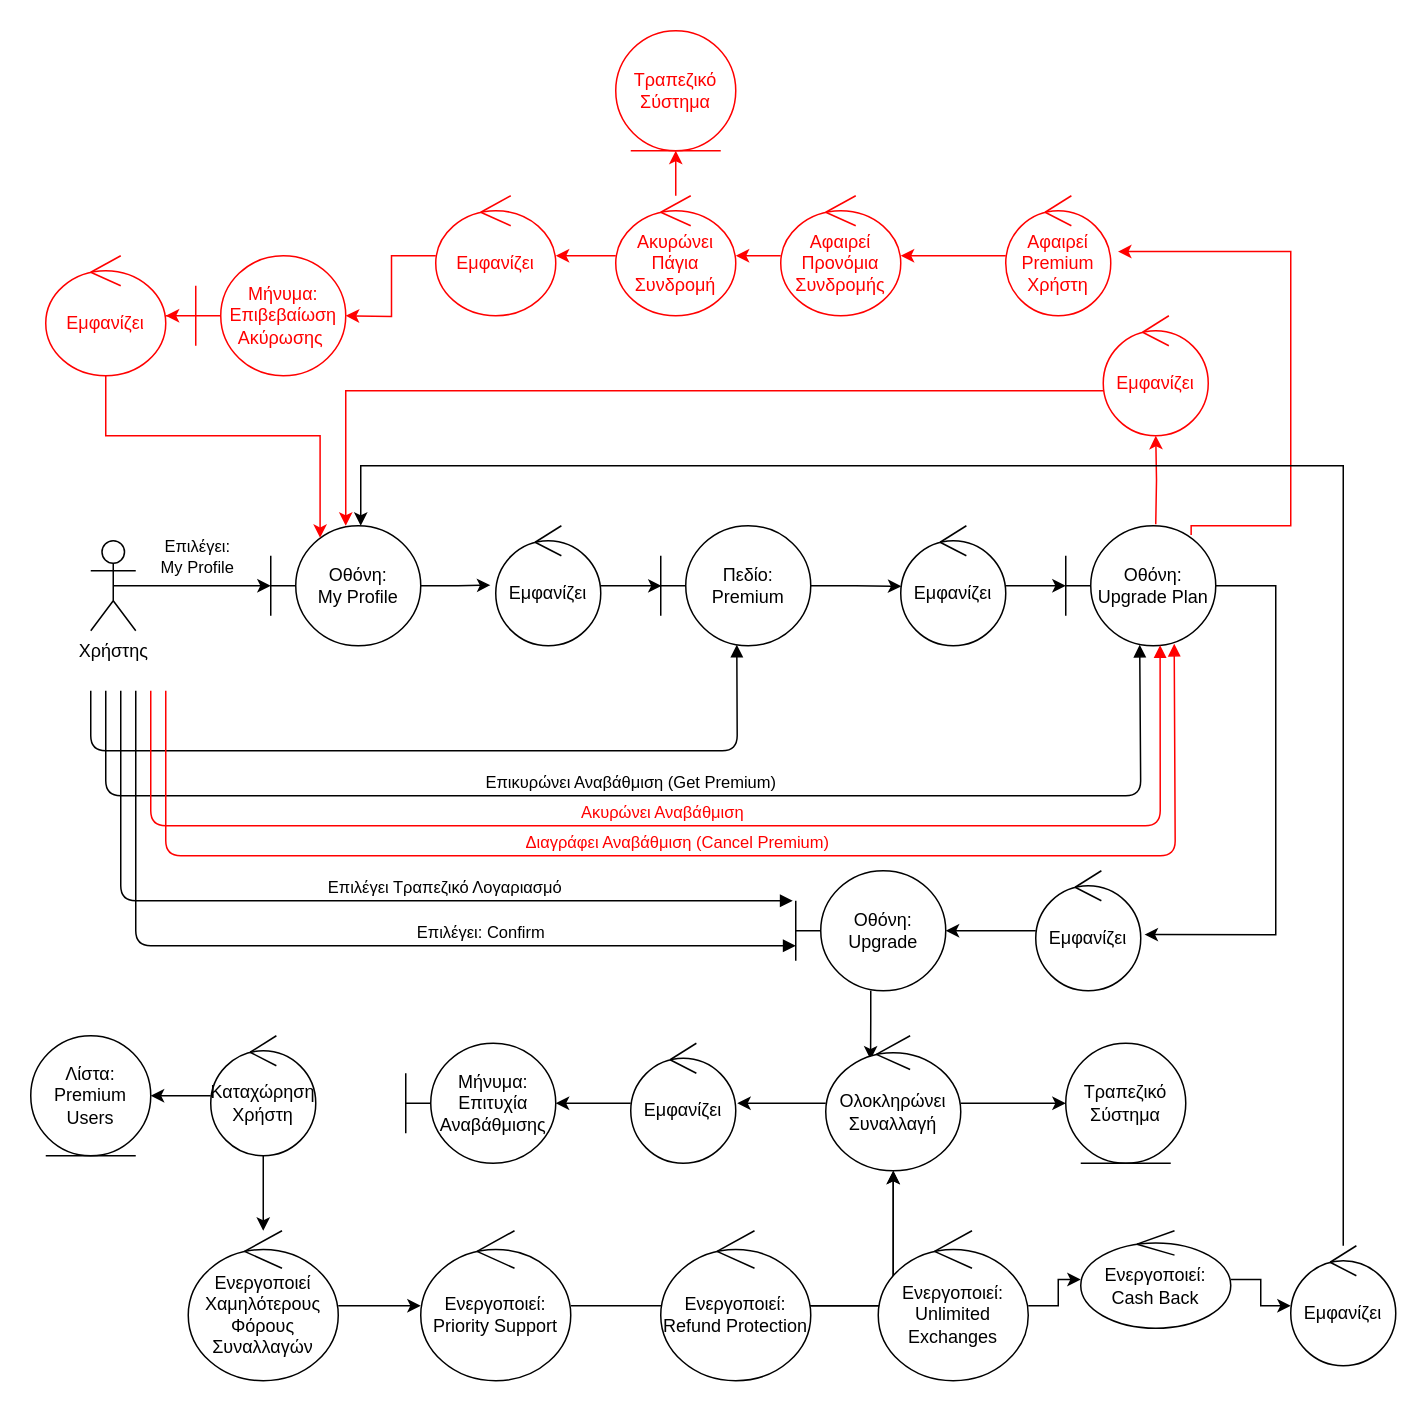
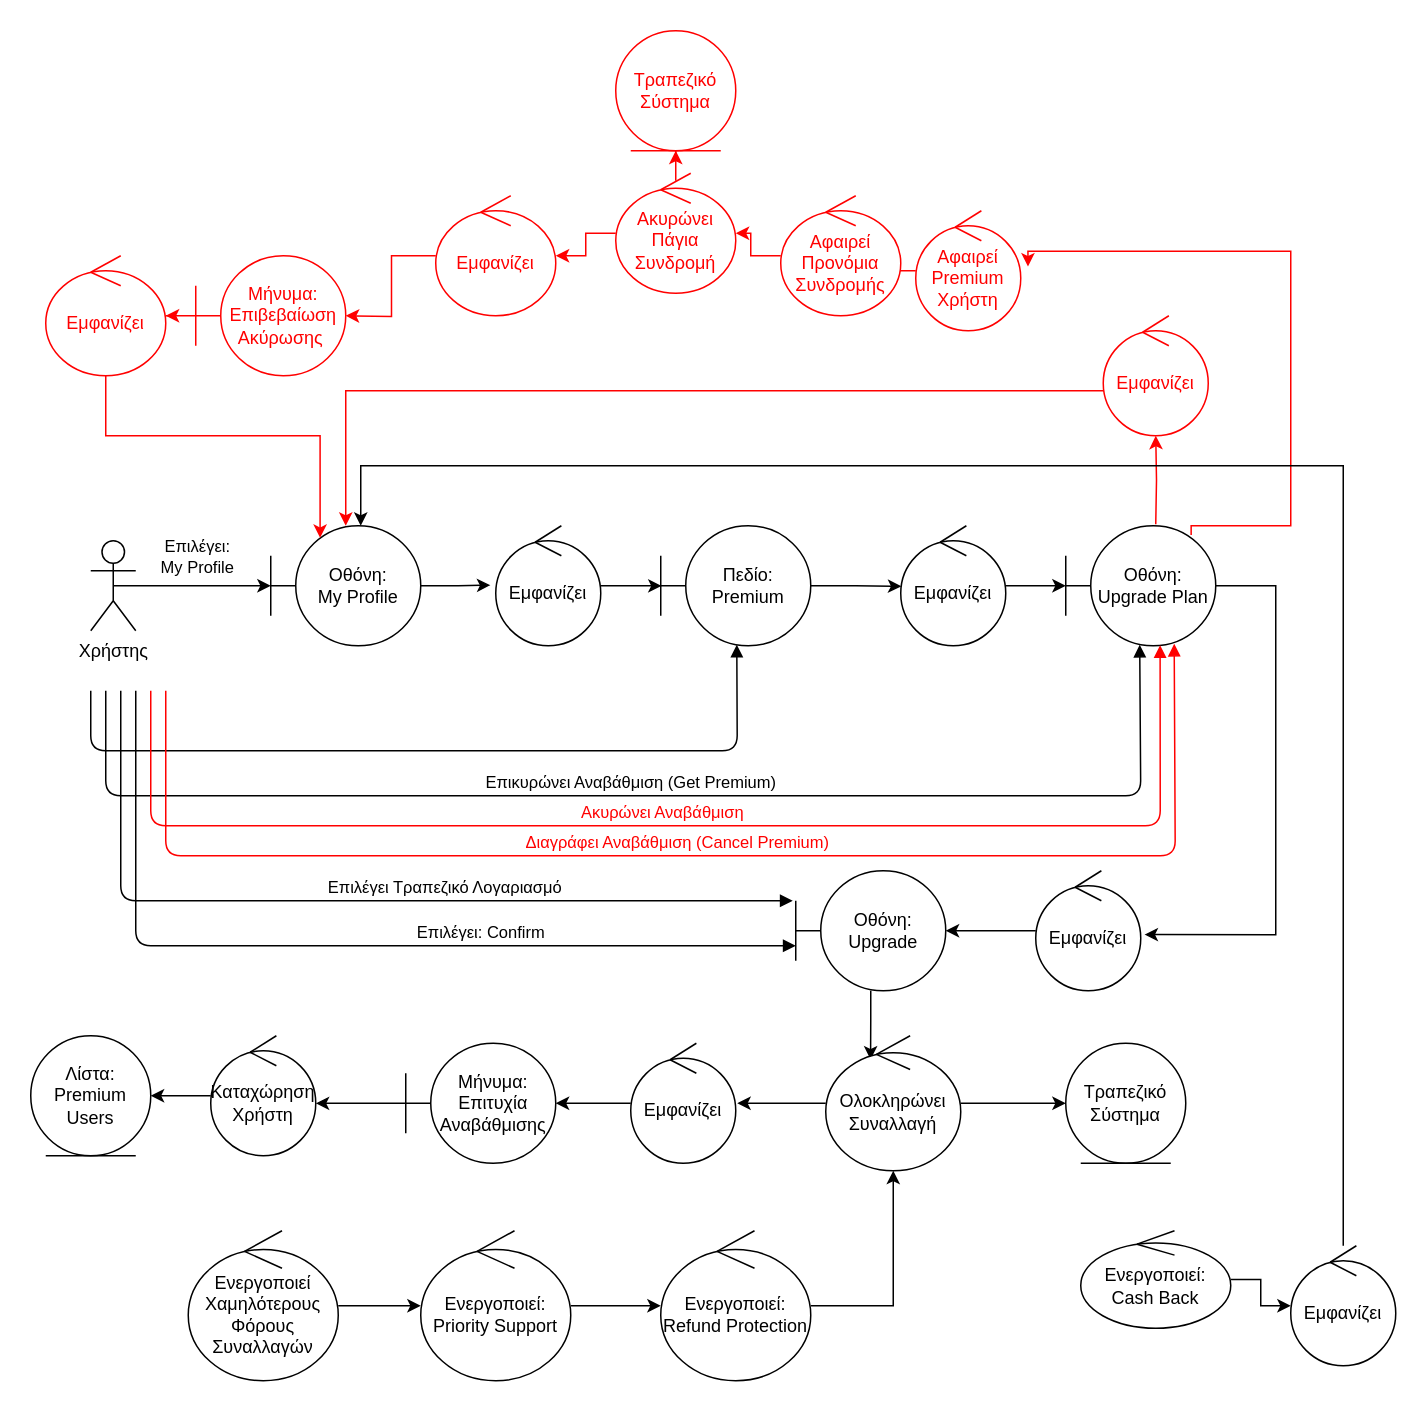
(676, 256) -> (676, 233)
(1058, 256) -> (968, 271)
none -> (365, 1103)
(263, 1188) -> none
(1058, 1302) -> none
(654, 1306) -> (649, 1306)
(953, 1306) -> none
